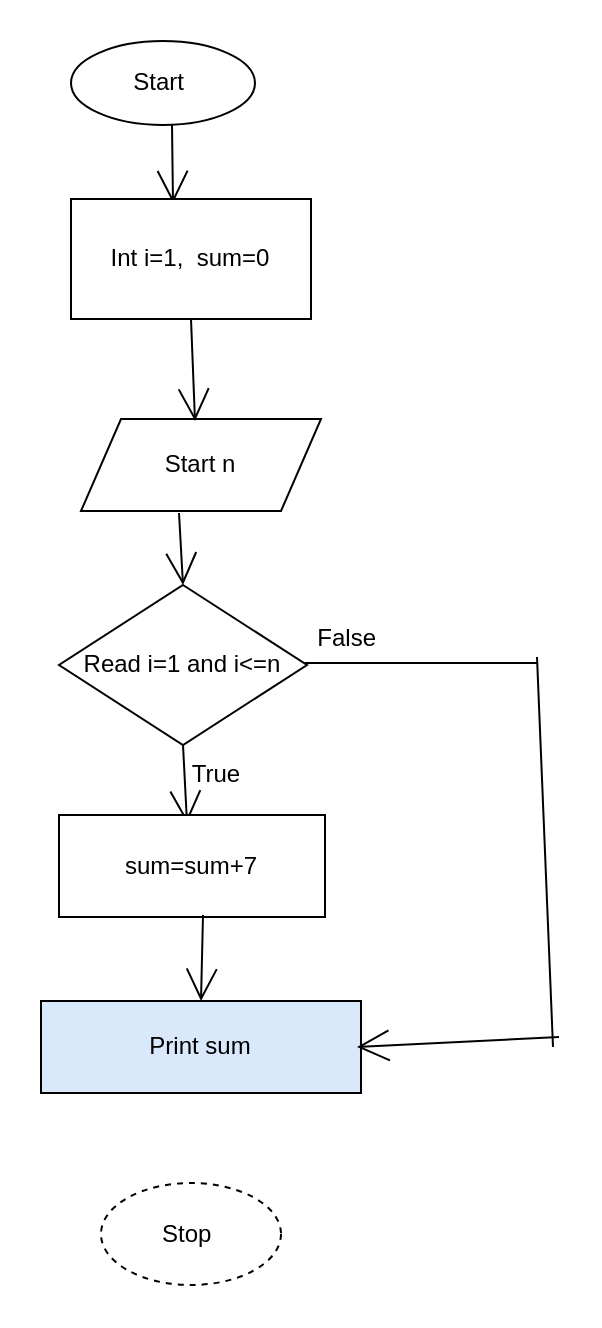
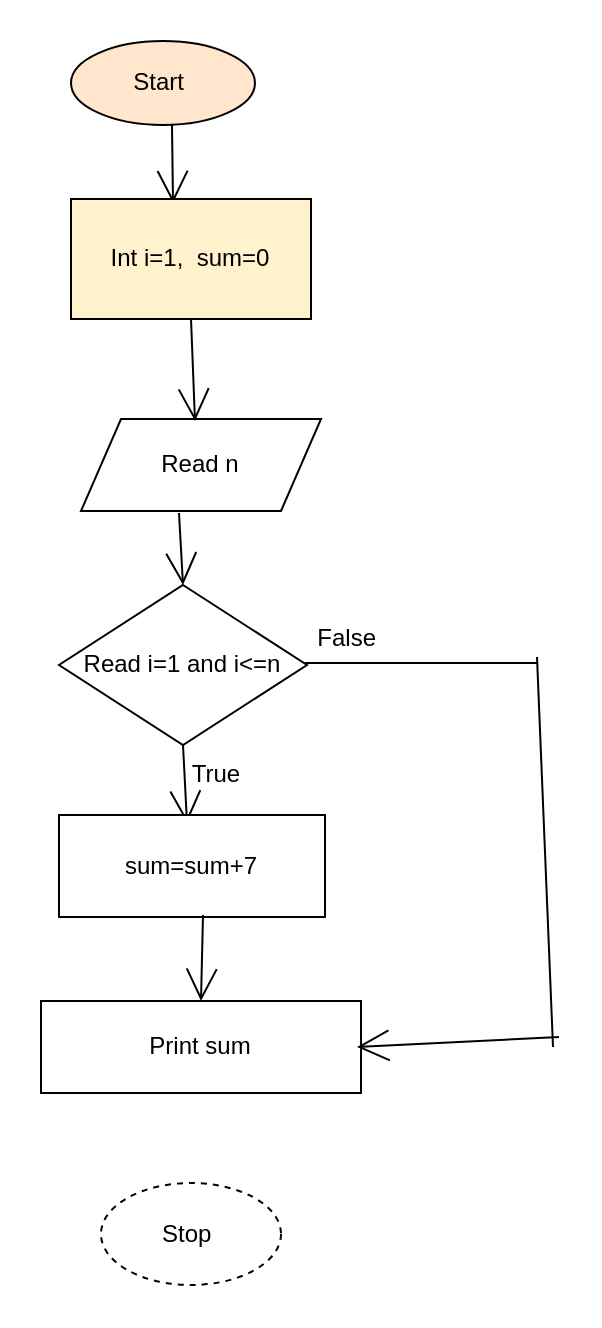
(163, 83) -> (163, 83)
(191, 259) -> (191, 259)
(201, 465) -> (201, 465)
(201, 1047) -> (201, 1047)
